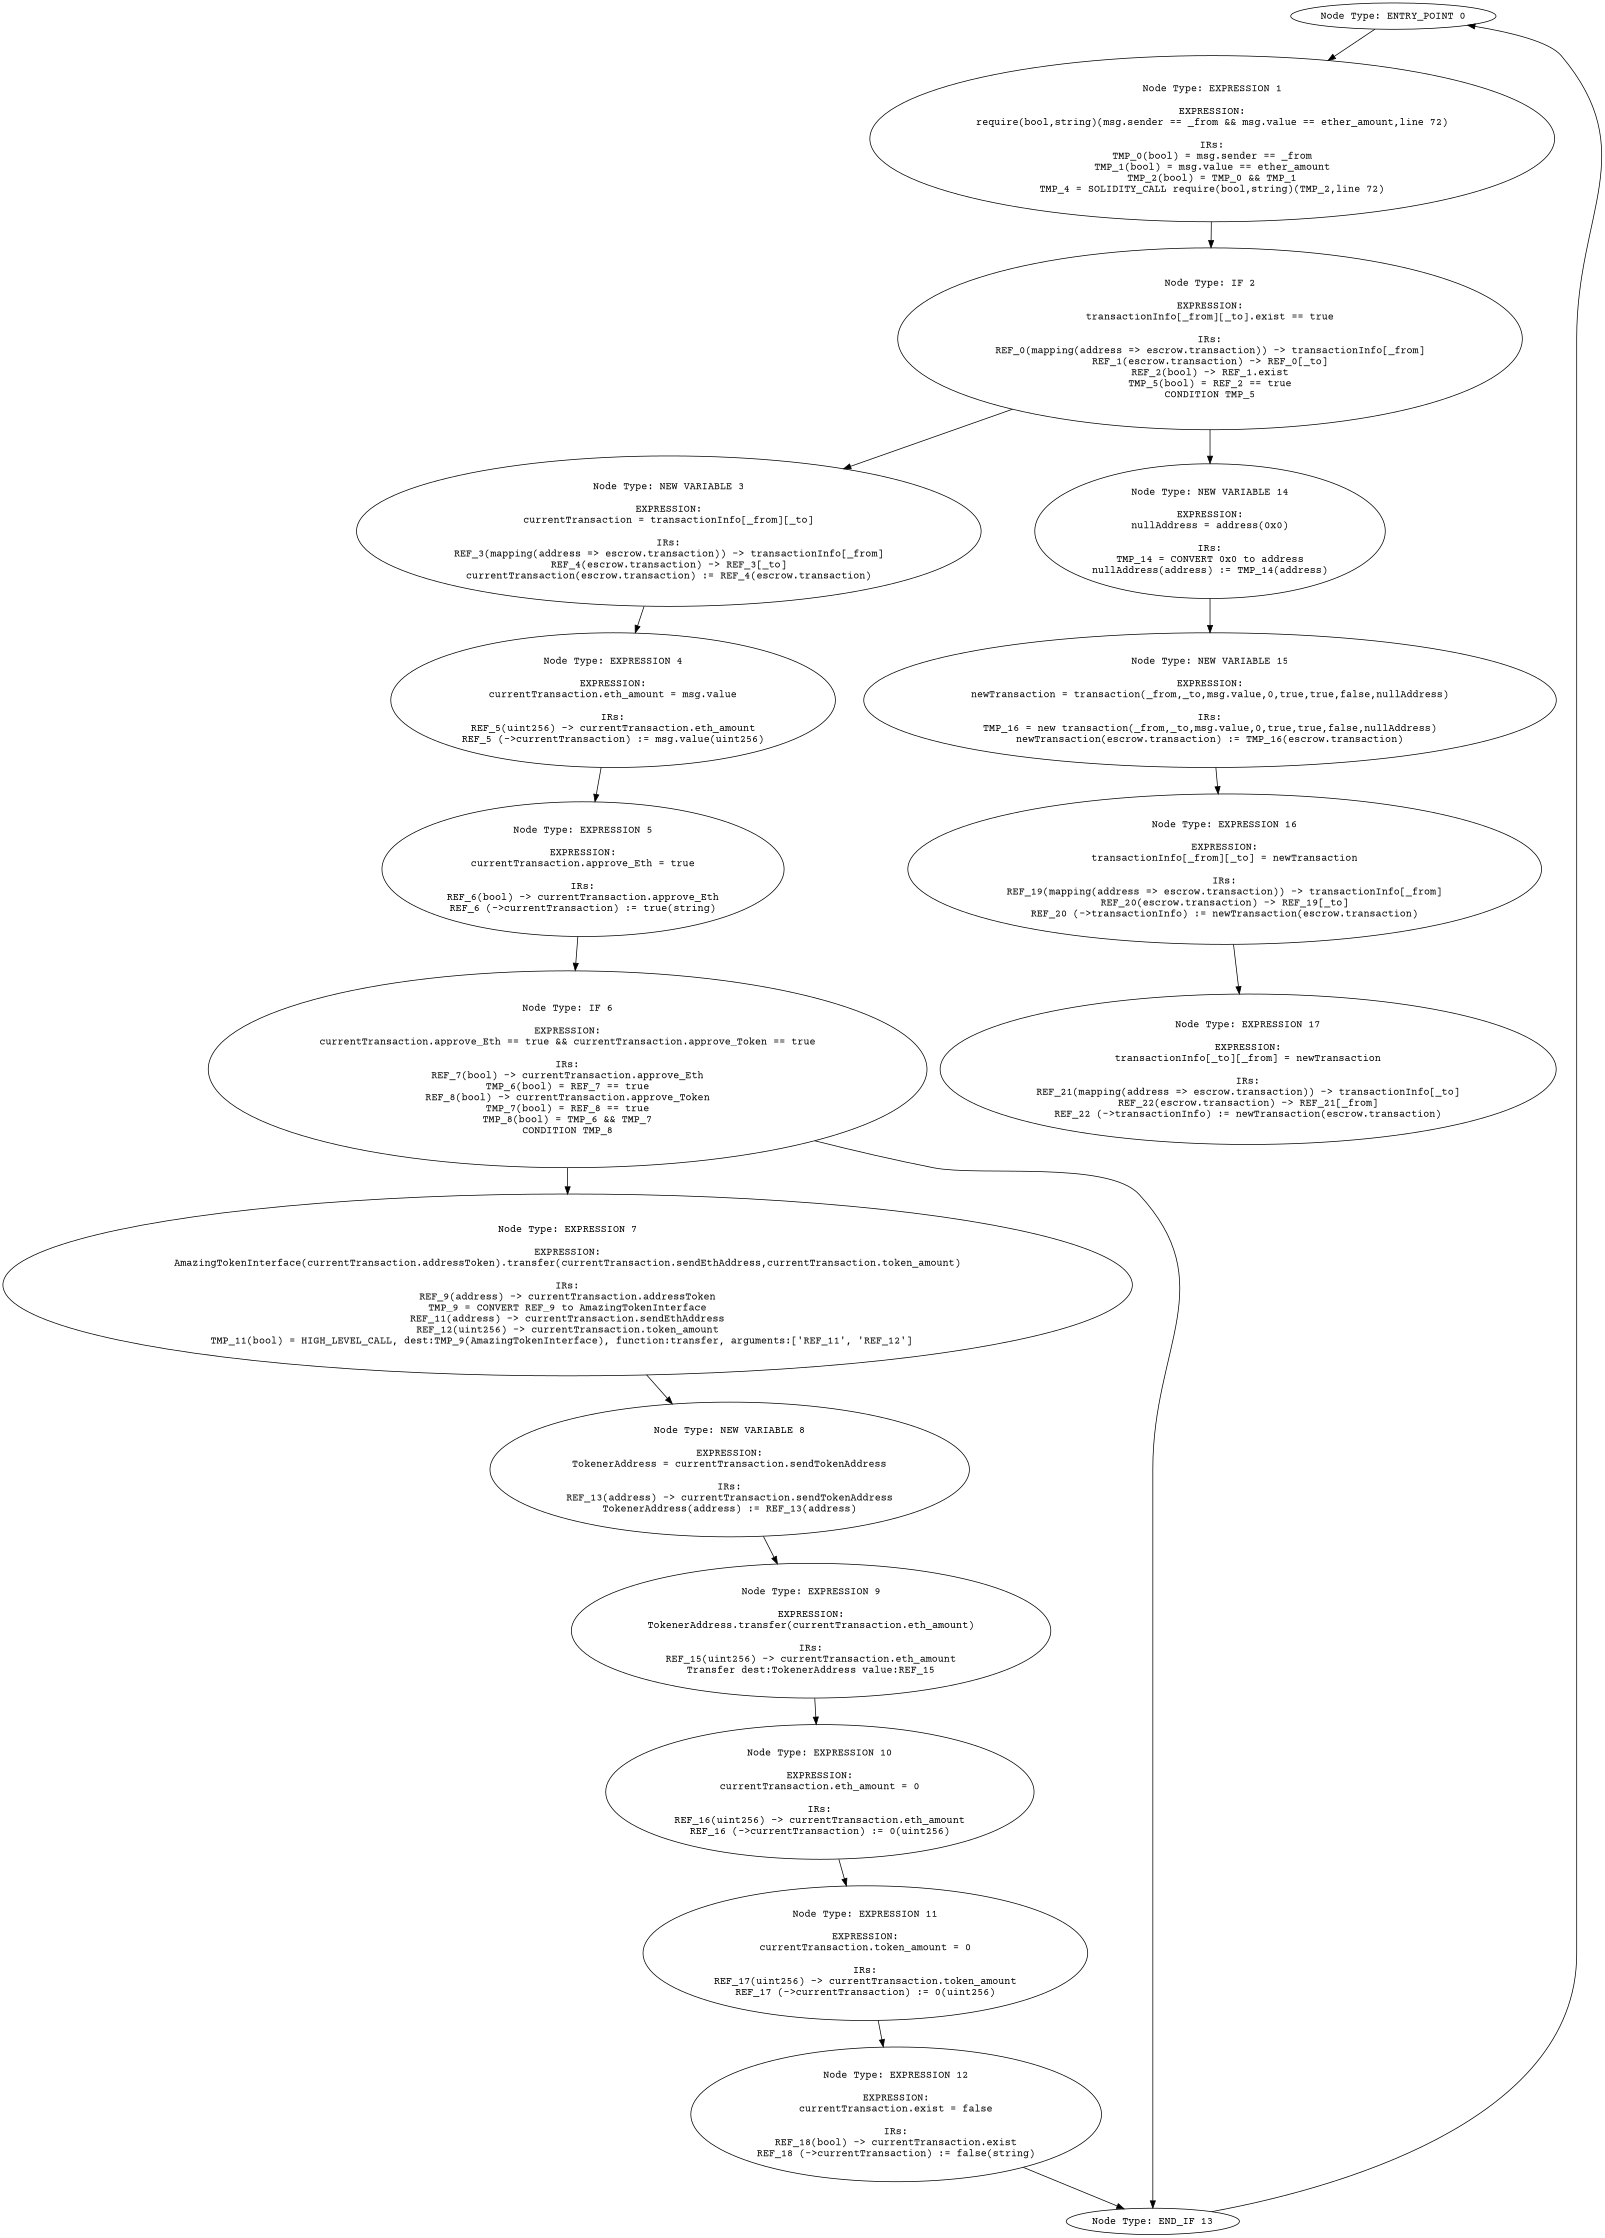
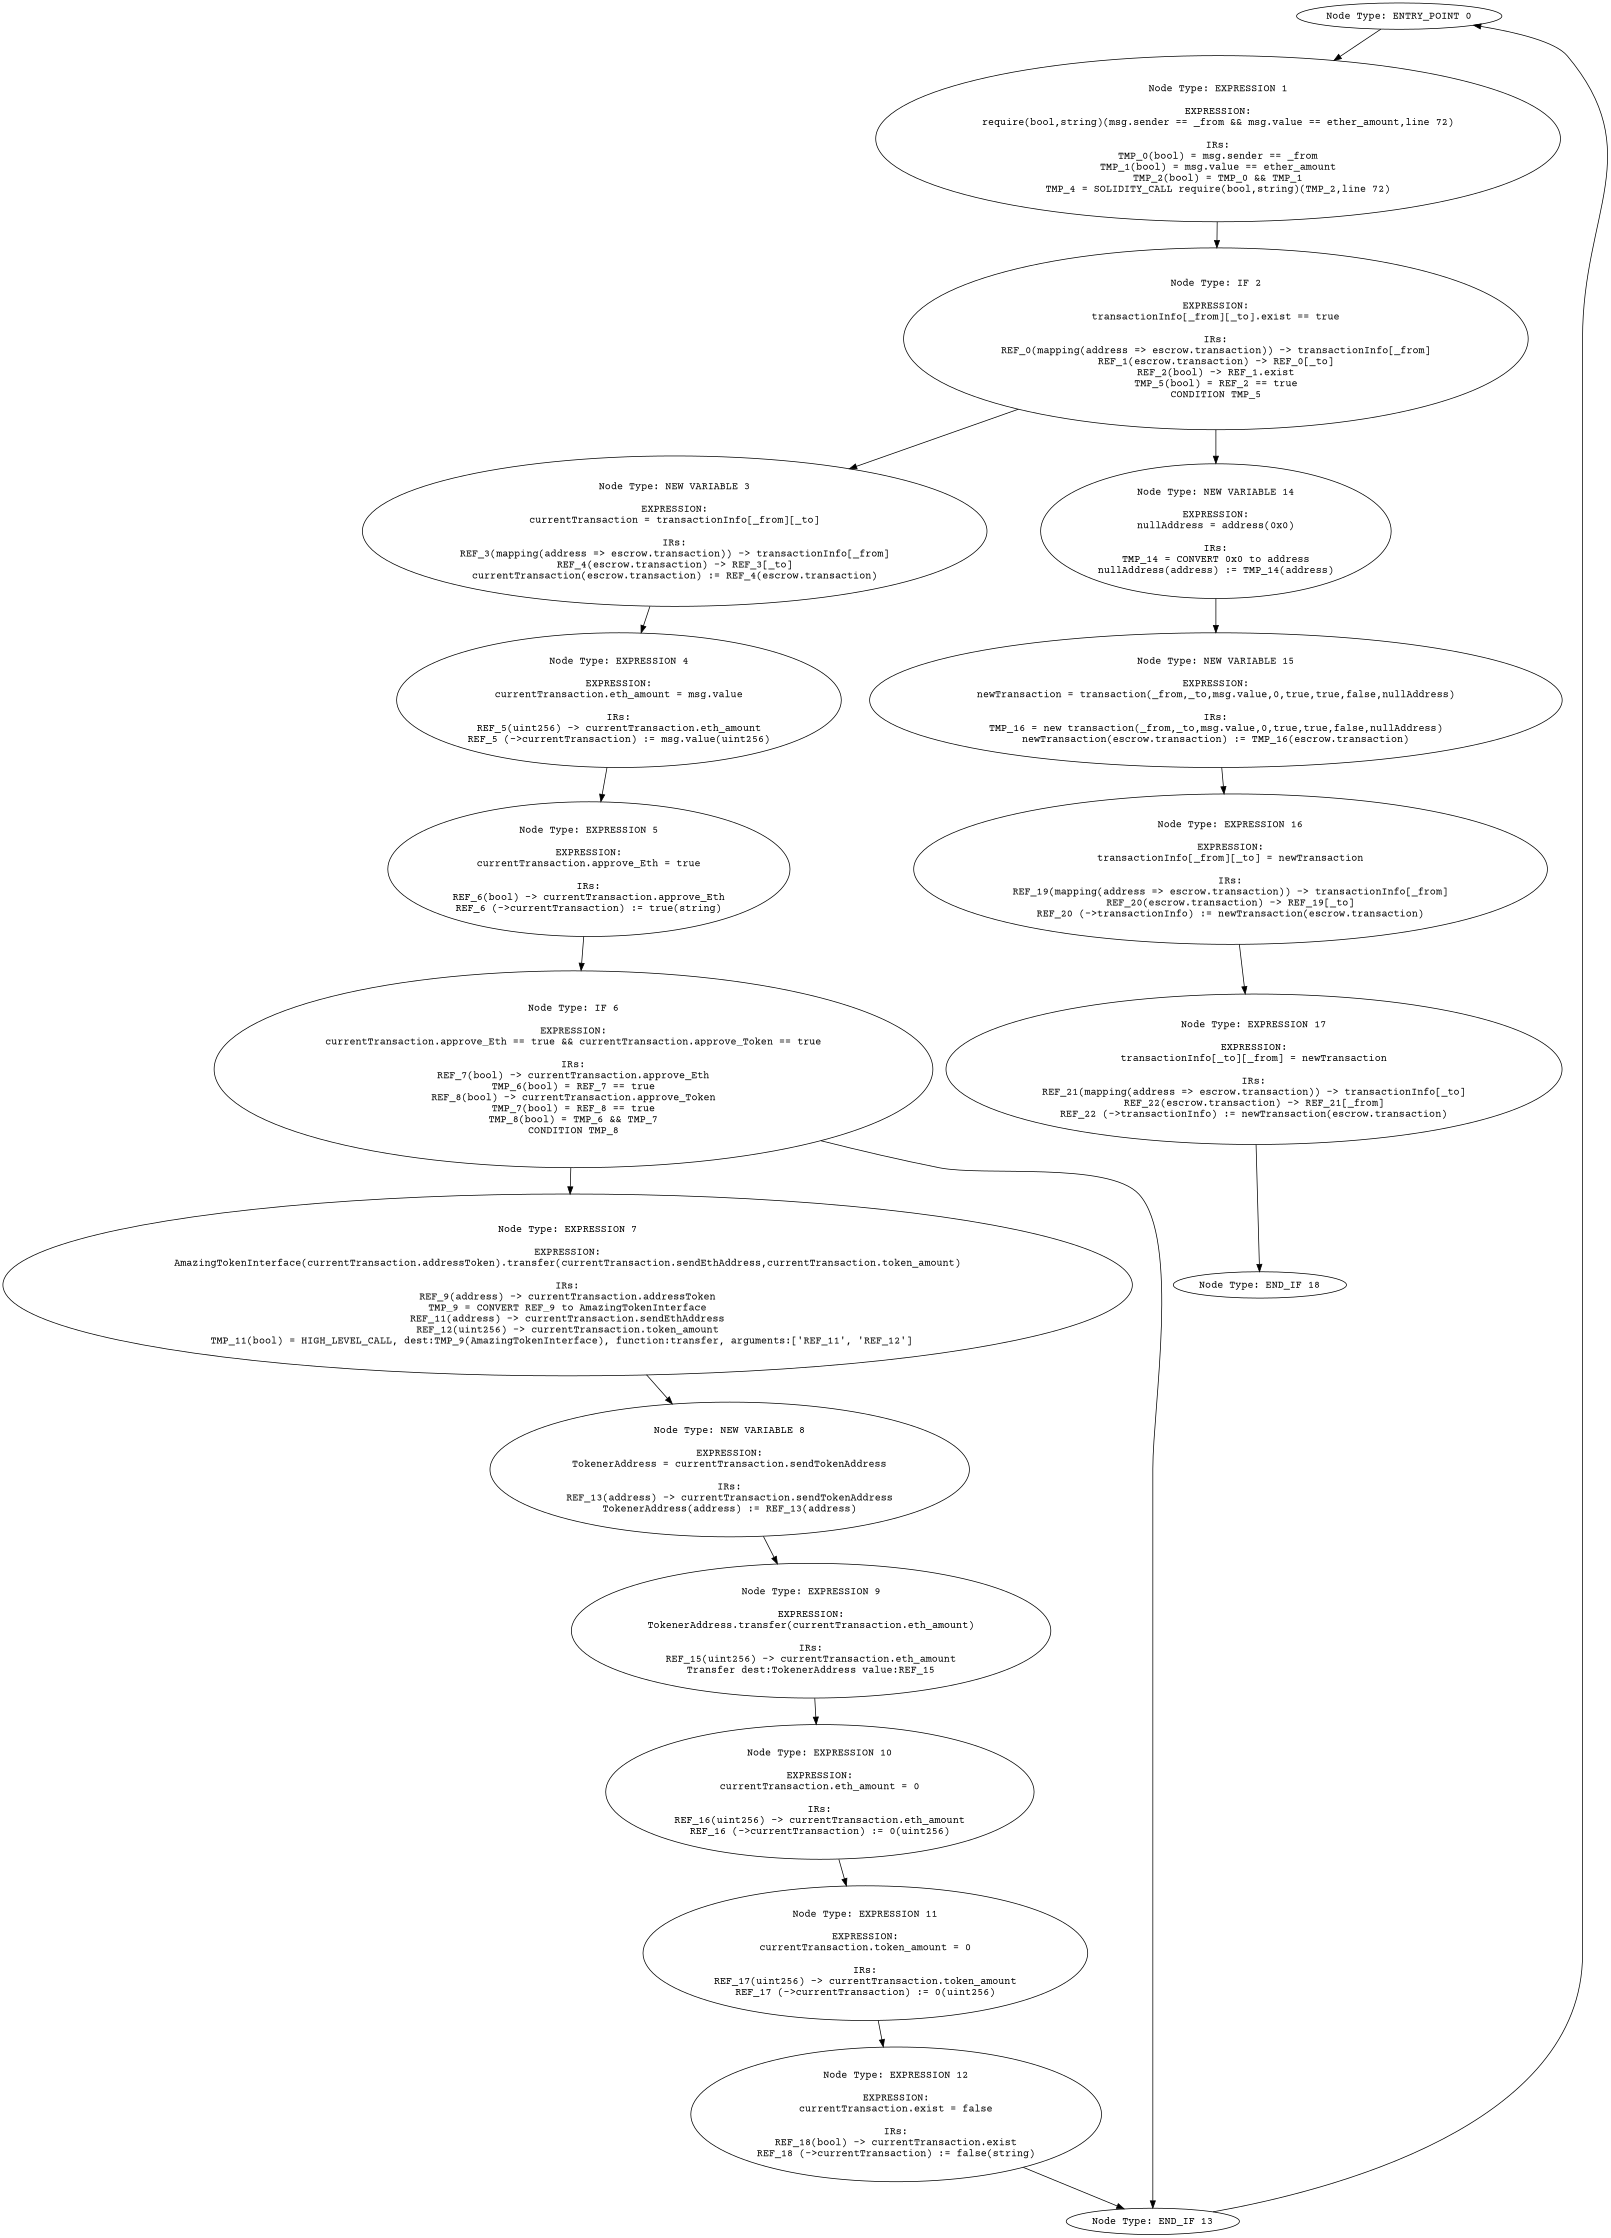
none -> (1260, 1285)
